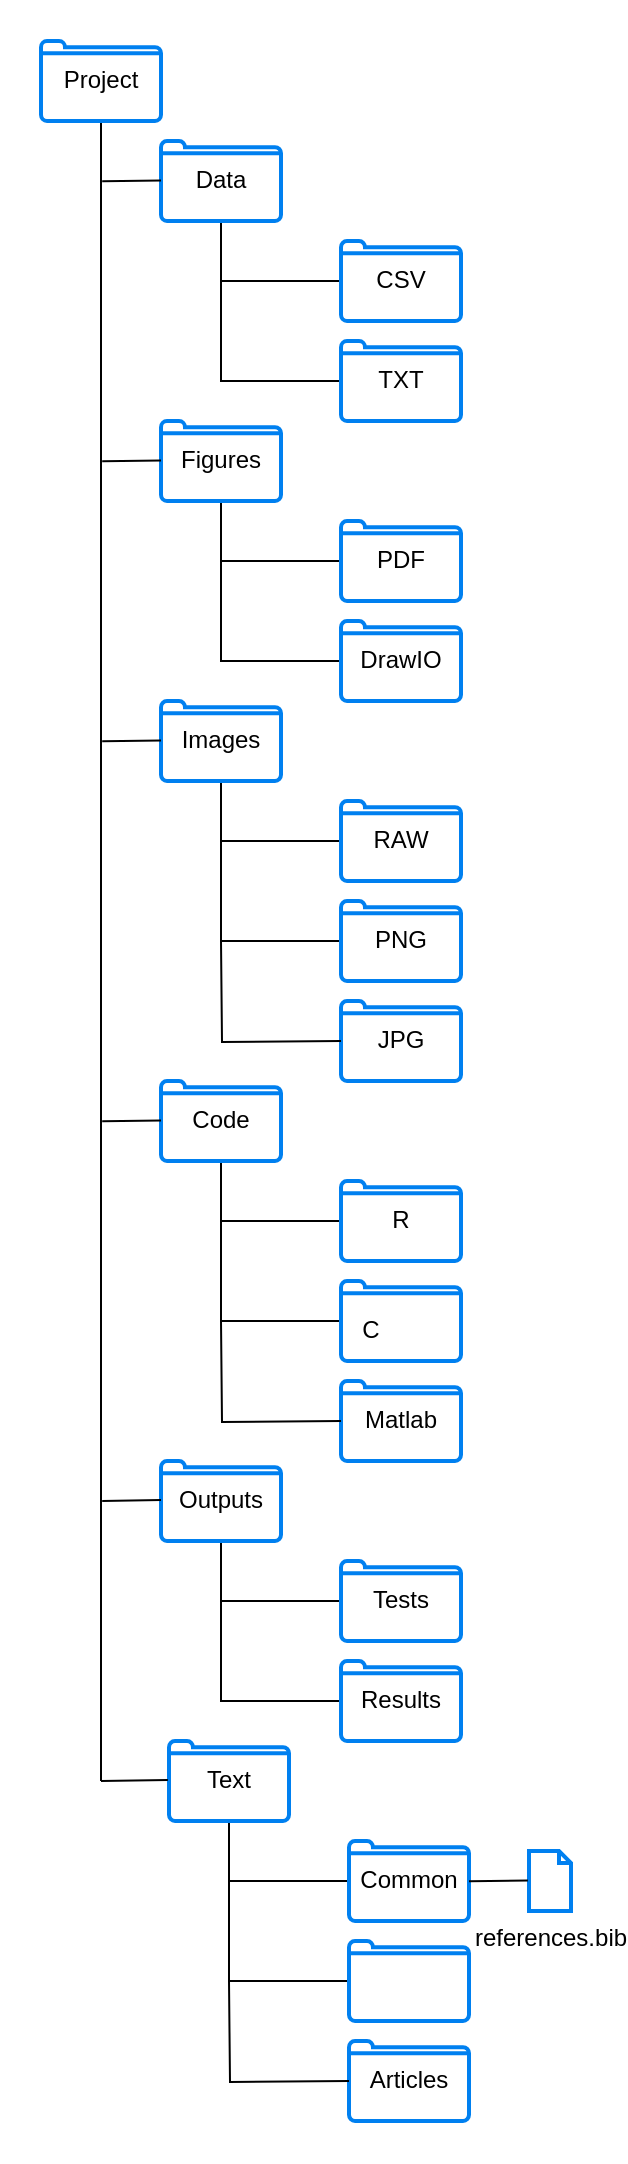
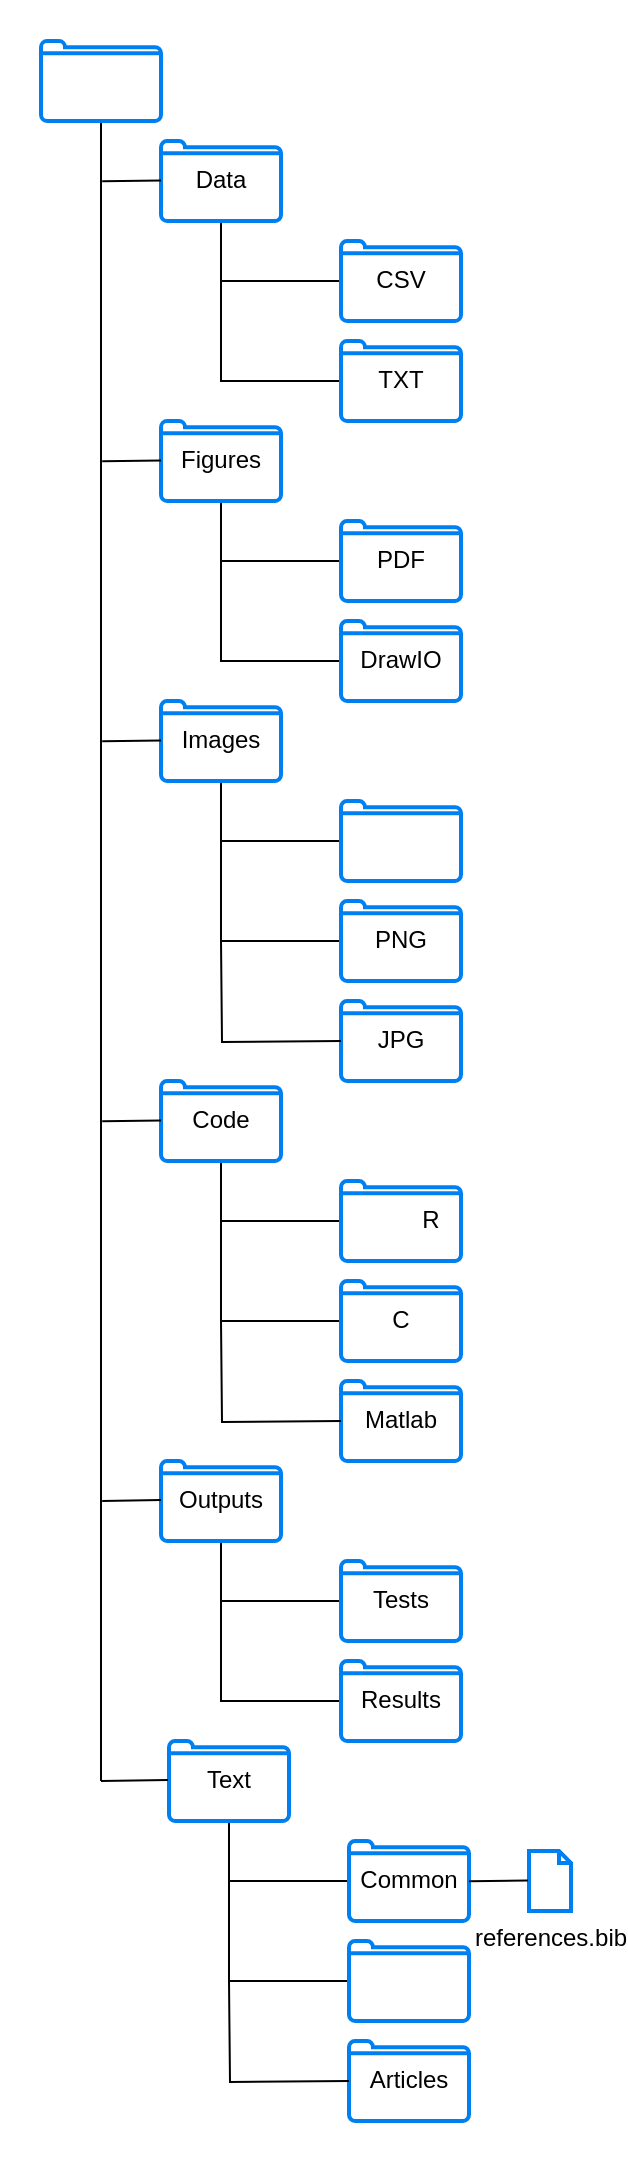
(101, 81) -> none
(401, 841) -> none
(401, 1221) -> (431, 1221)
(371, 1331) -> (401, 1321)
